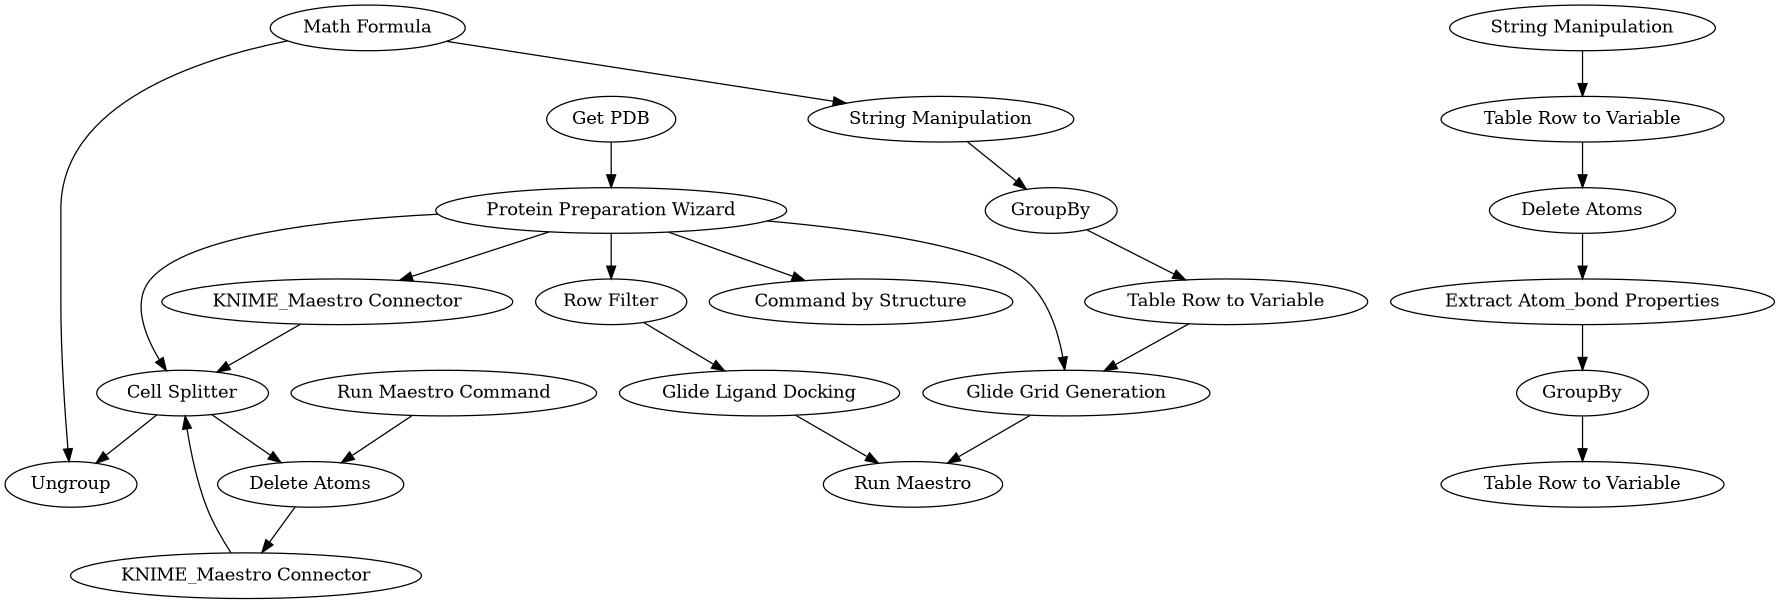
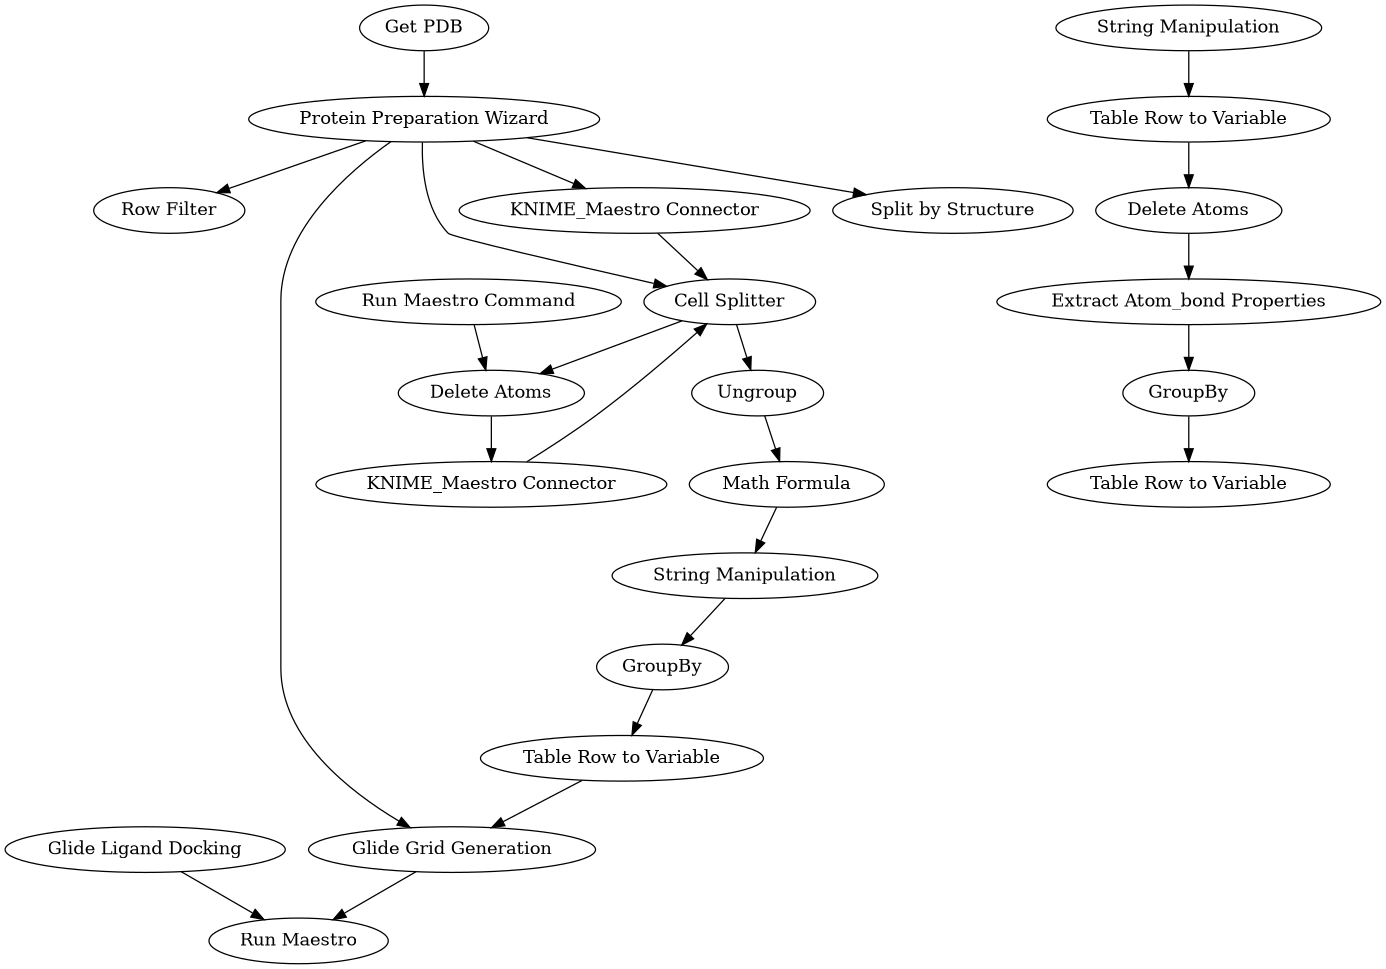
(66, 177) -> (770, 433)
(861, 302) -> (953, 210)
(678, 343) -> none
